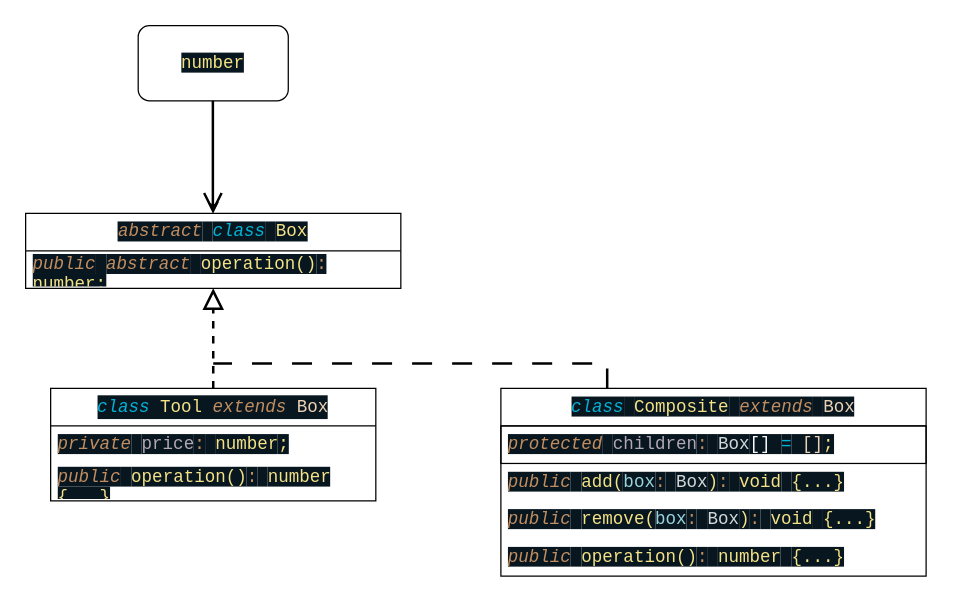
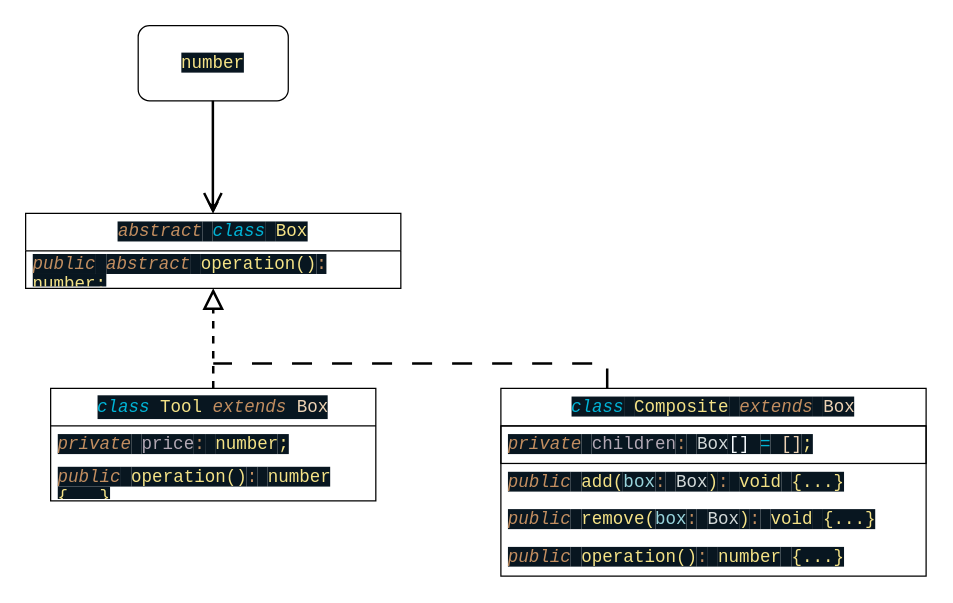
(623, 444) -> (612, 444)
